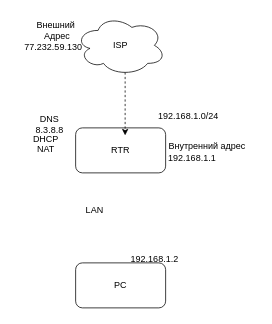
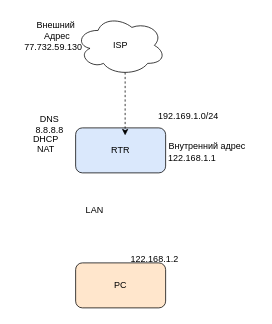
(53, 48) -> (53, 48)
(188, 117) -> (188, 117)
(50, 124) -> (50, 124)
(120, 150) -> (120, 150)
(192, 158) -> (192, 158)
(155, 259) -> (155, 259)
(120, 285) -> (120, 285)
